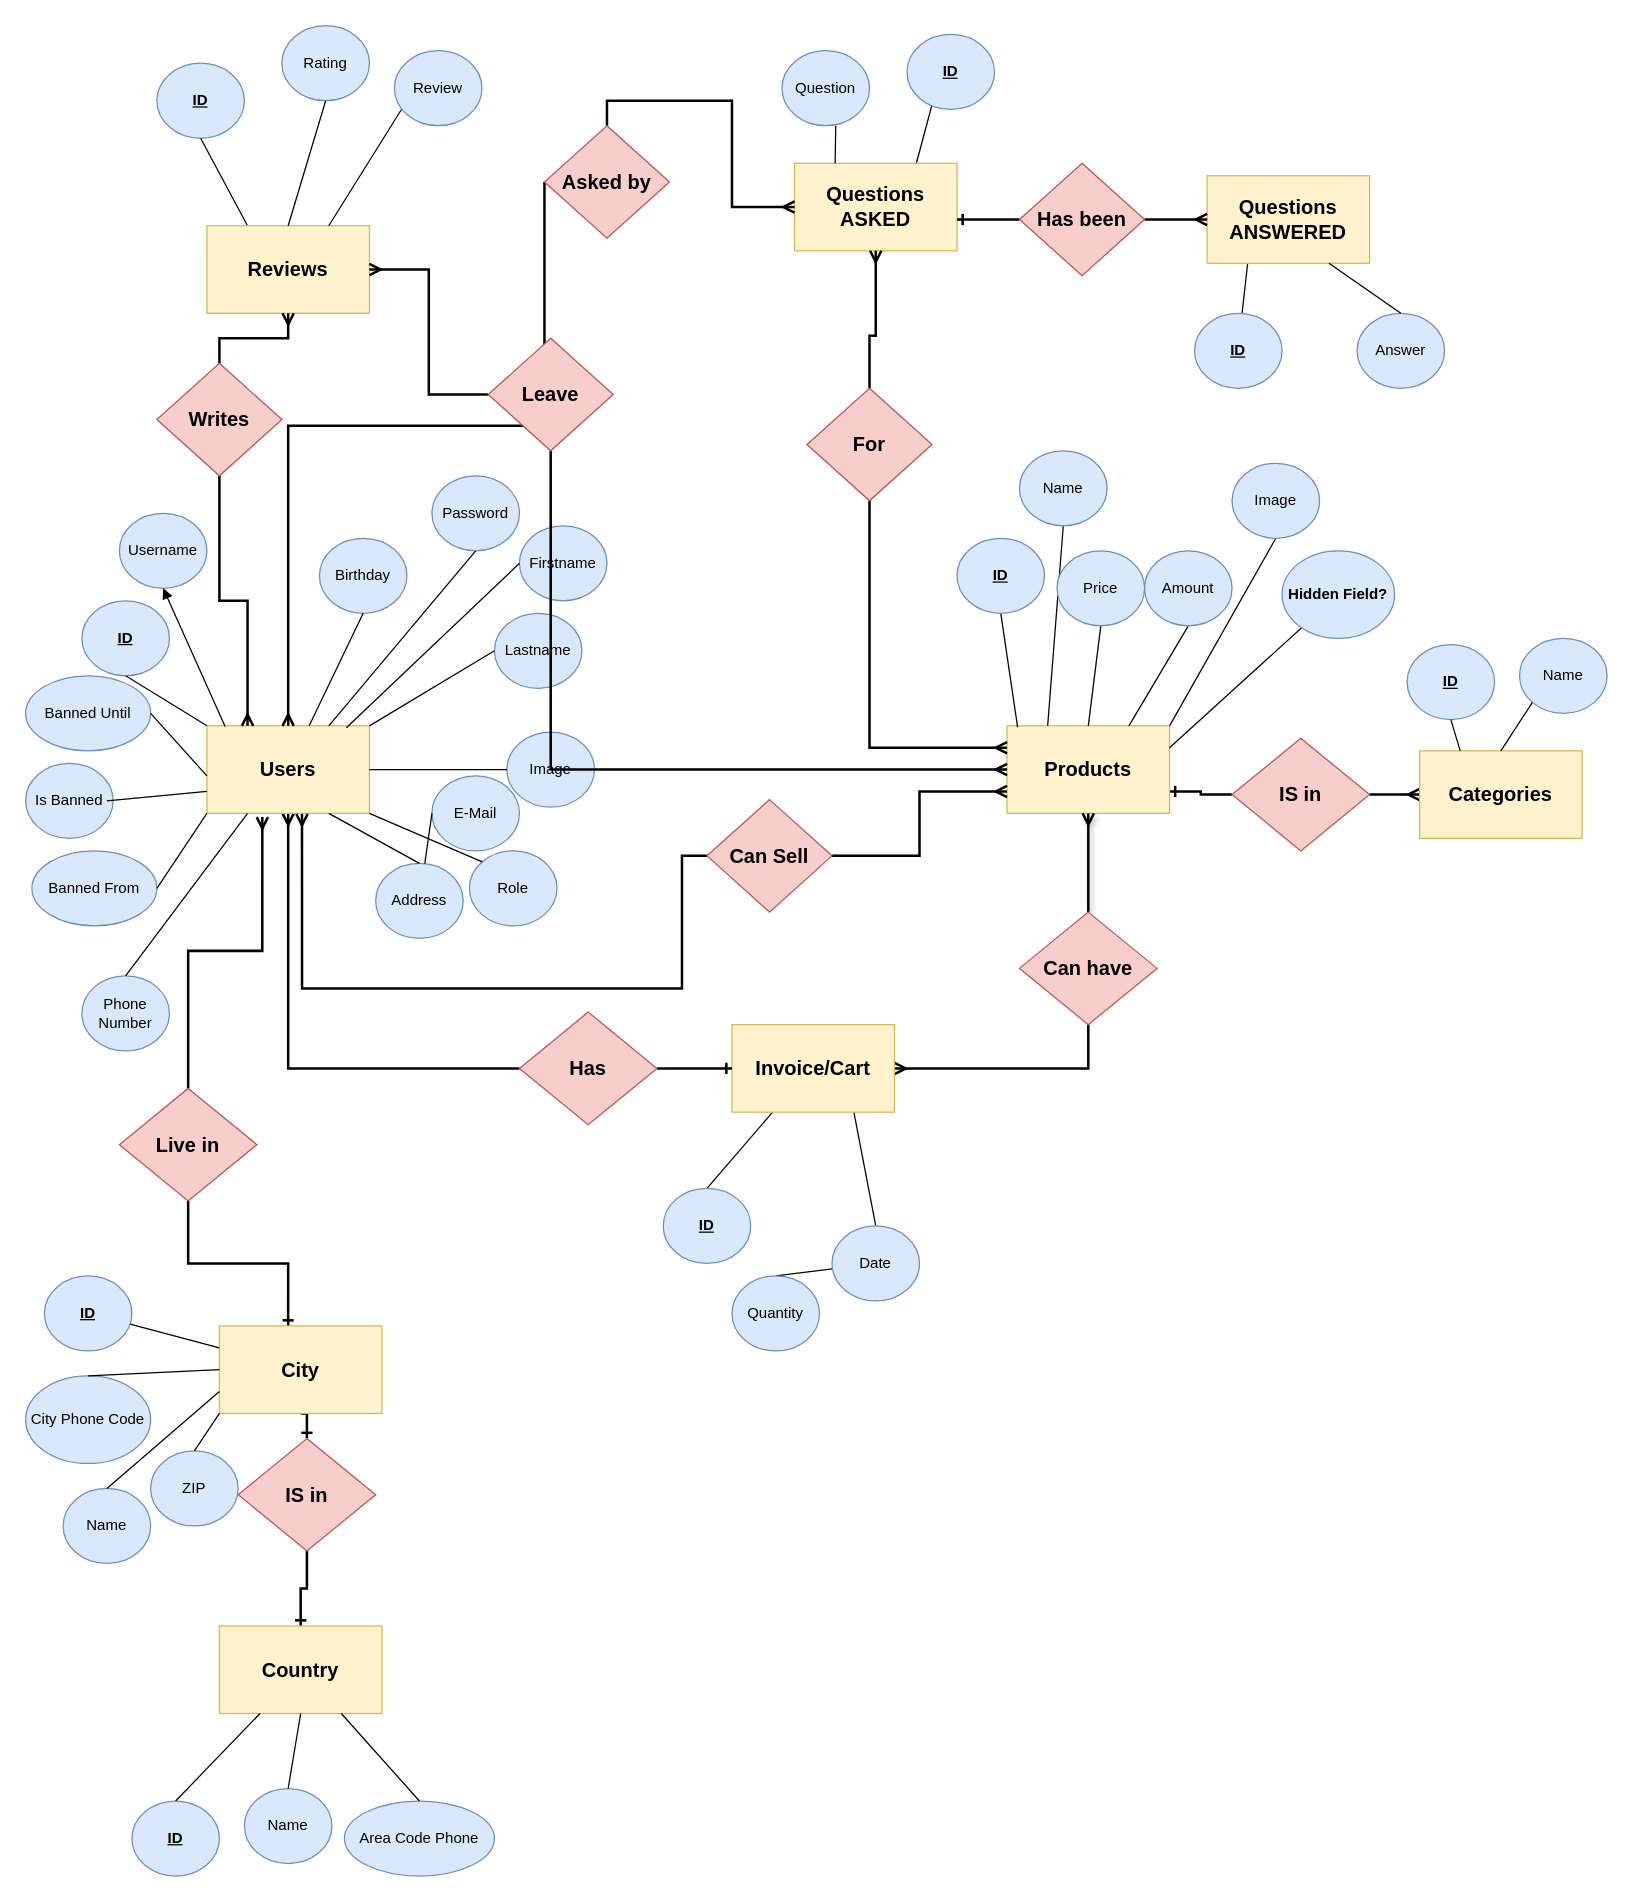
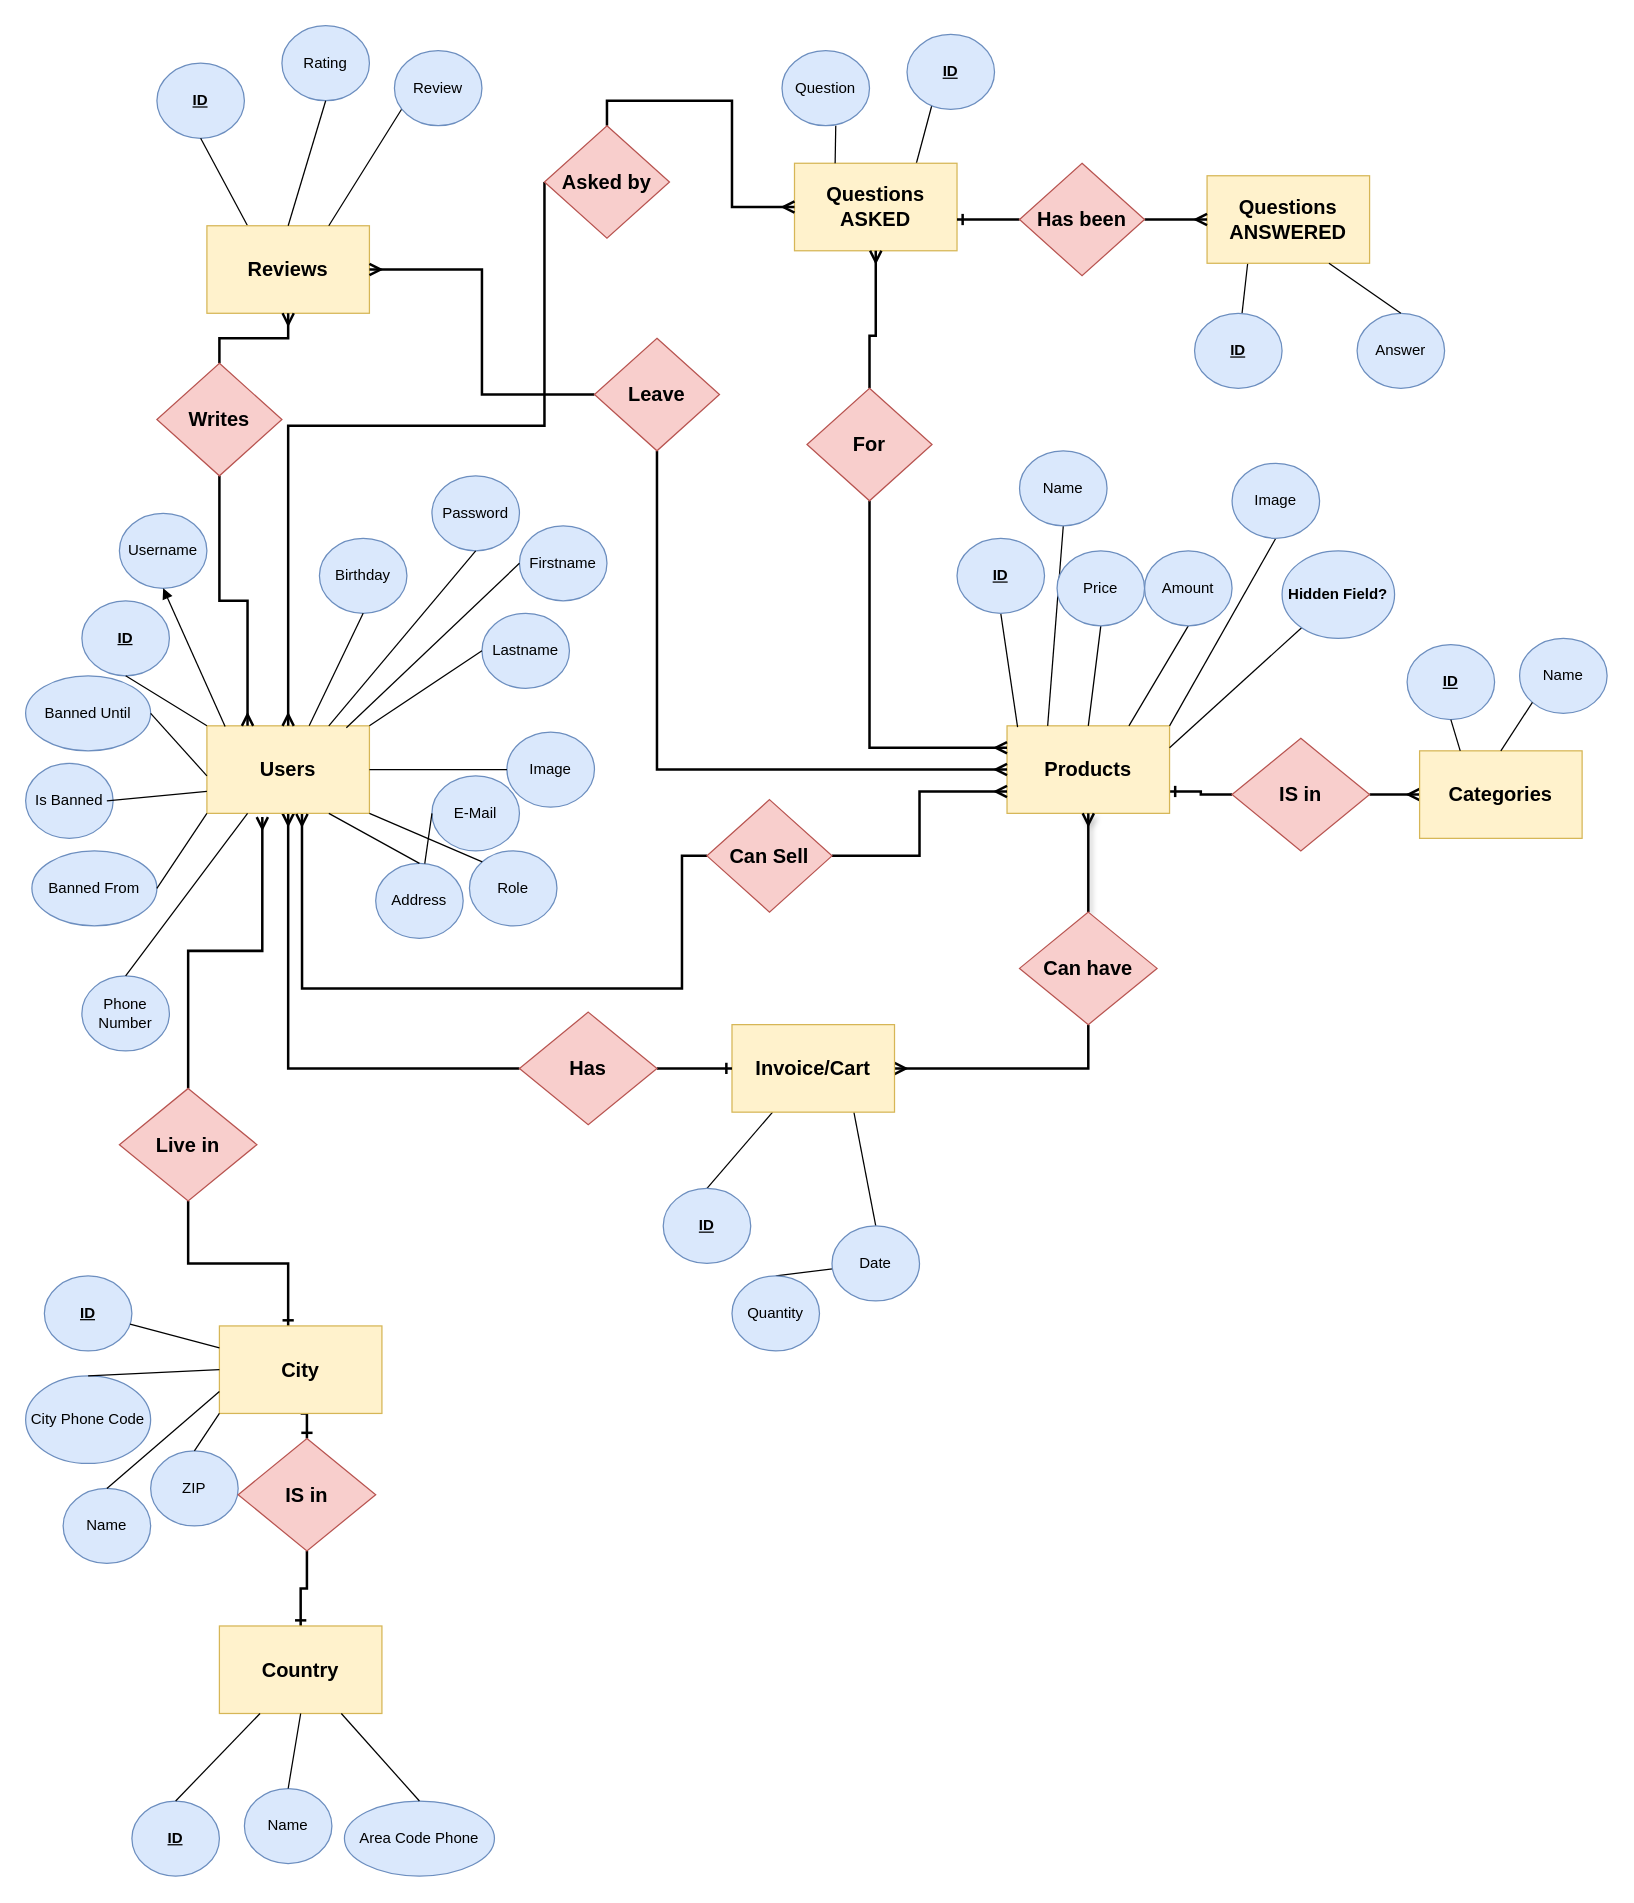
(551, 394) -> (657, 394)
(538, 651) -> (526, 651)
